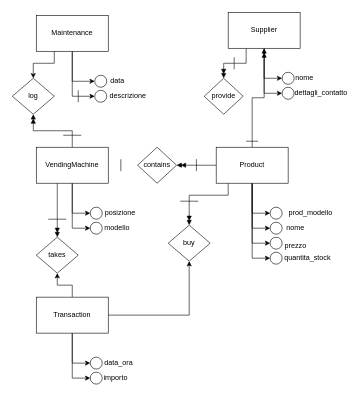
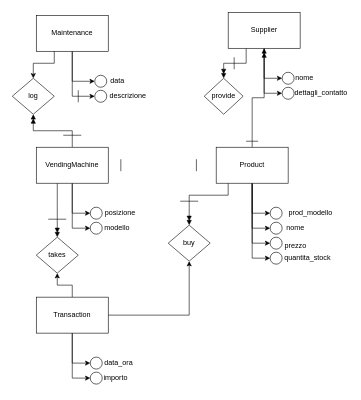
(157, 165) -> none
(187, 165) -> none
